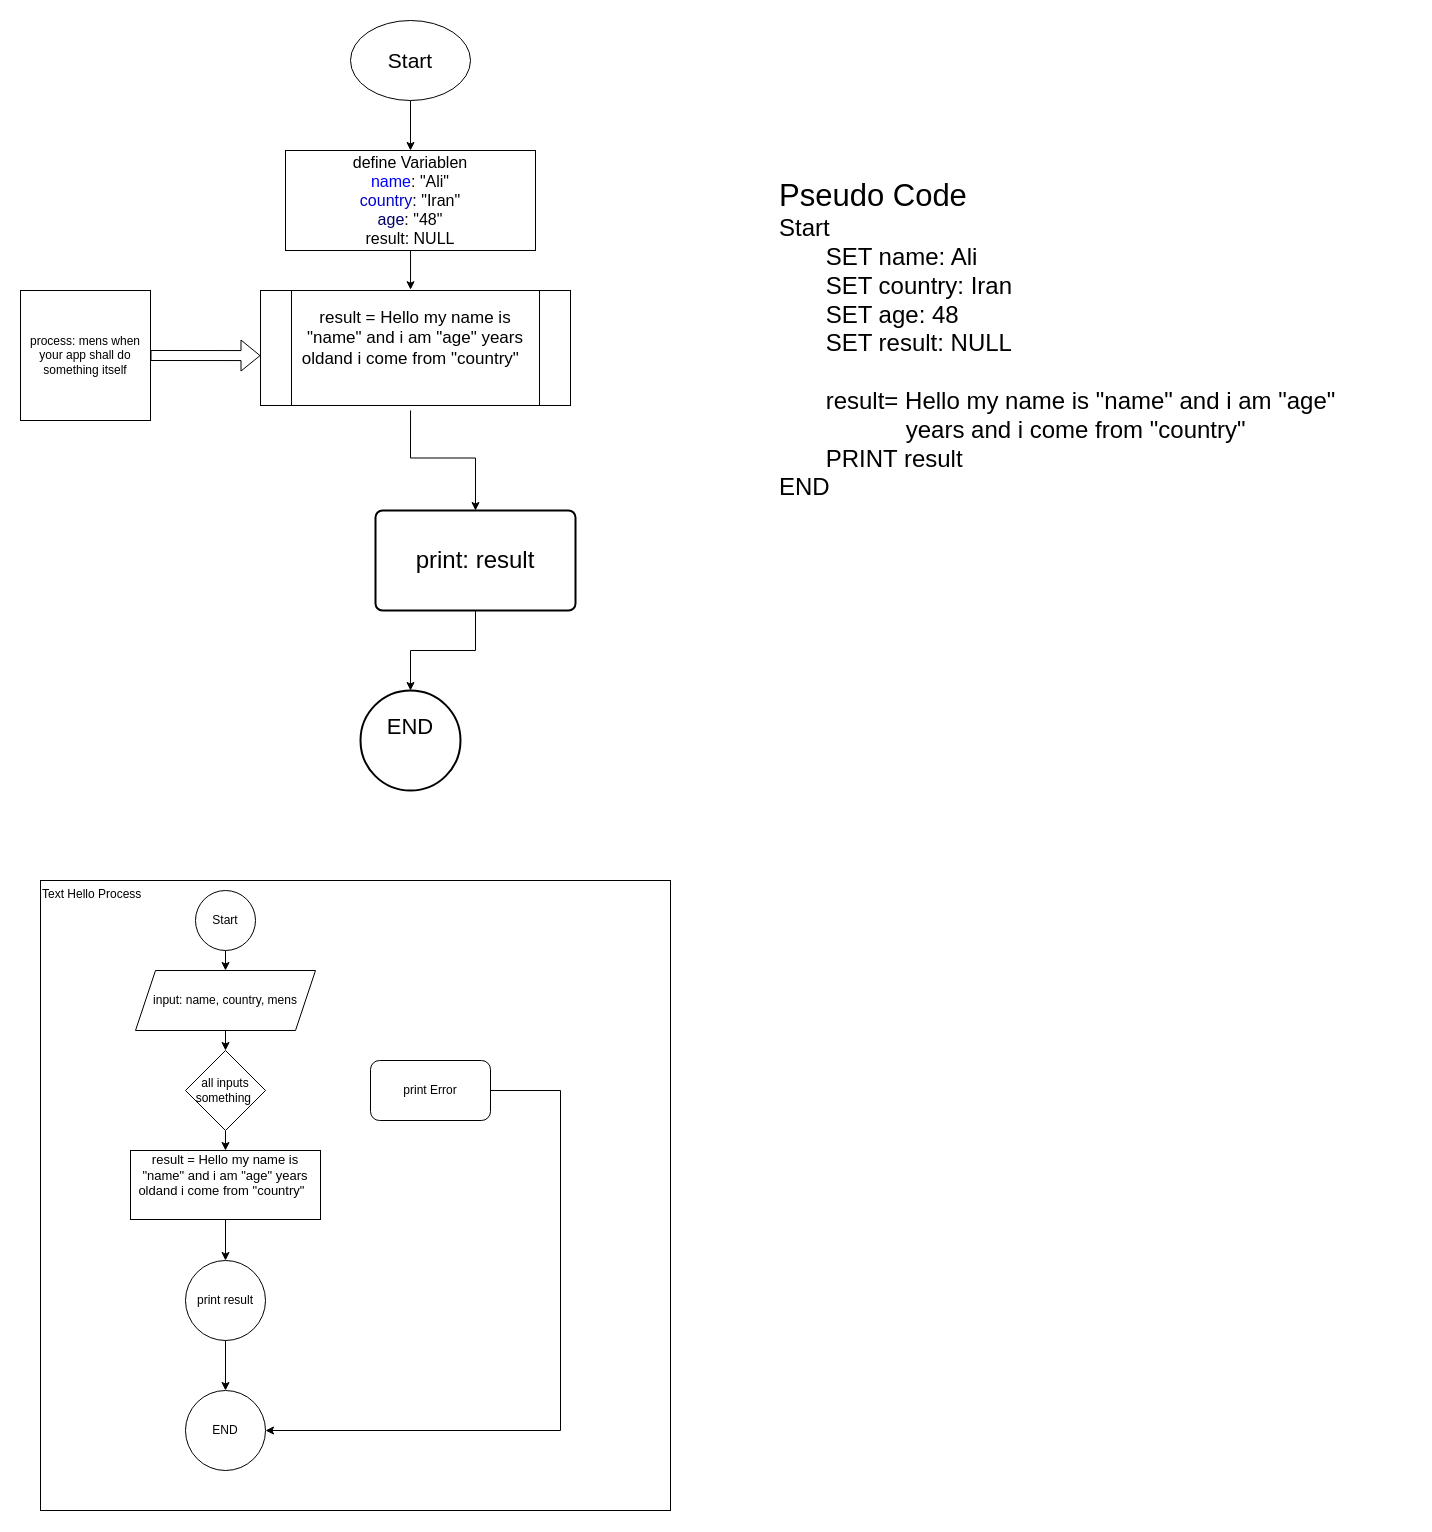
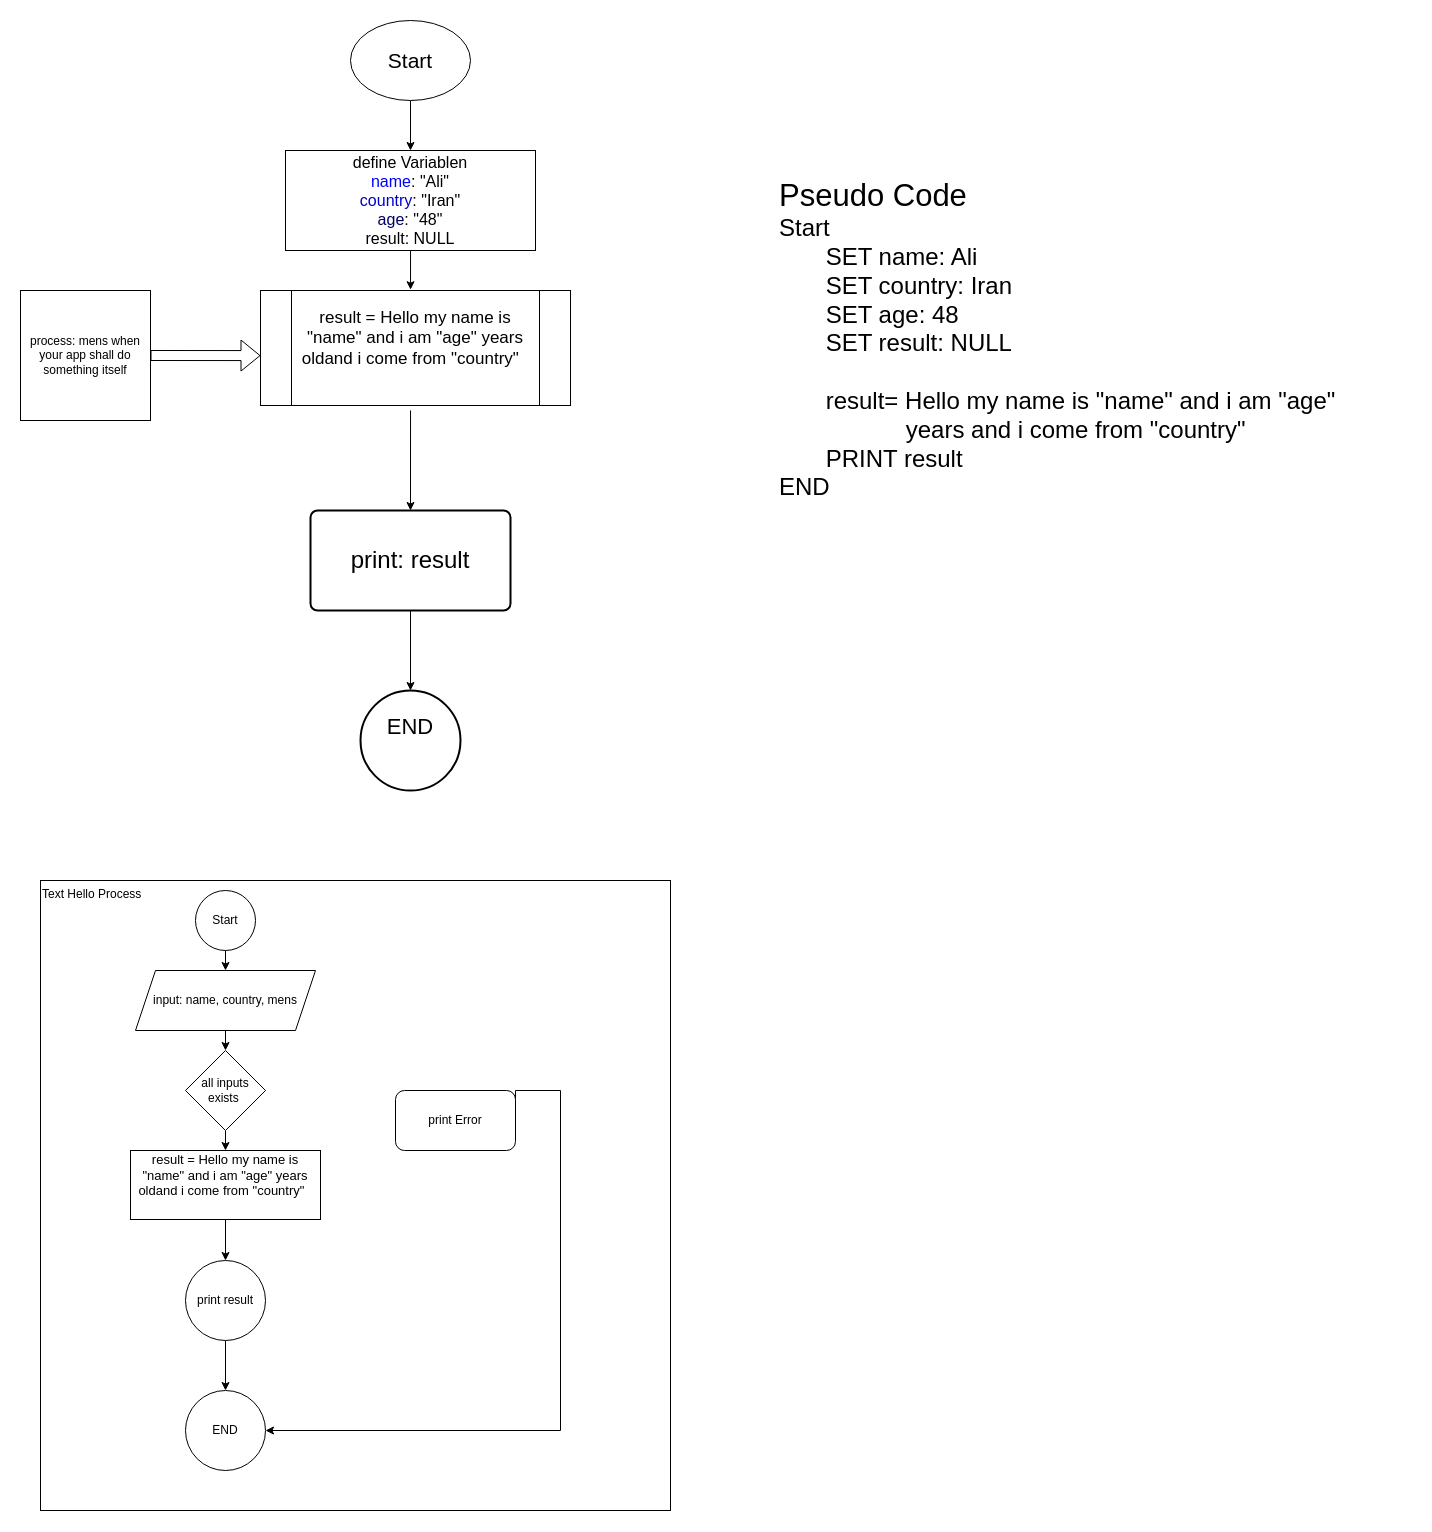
(476, 561) -> (411, 561)
(226, 1091) -> (226, 1091)
(431, 1091) -> (456, 1121)
